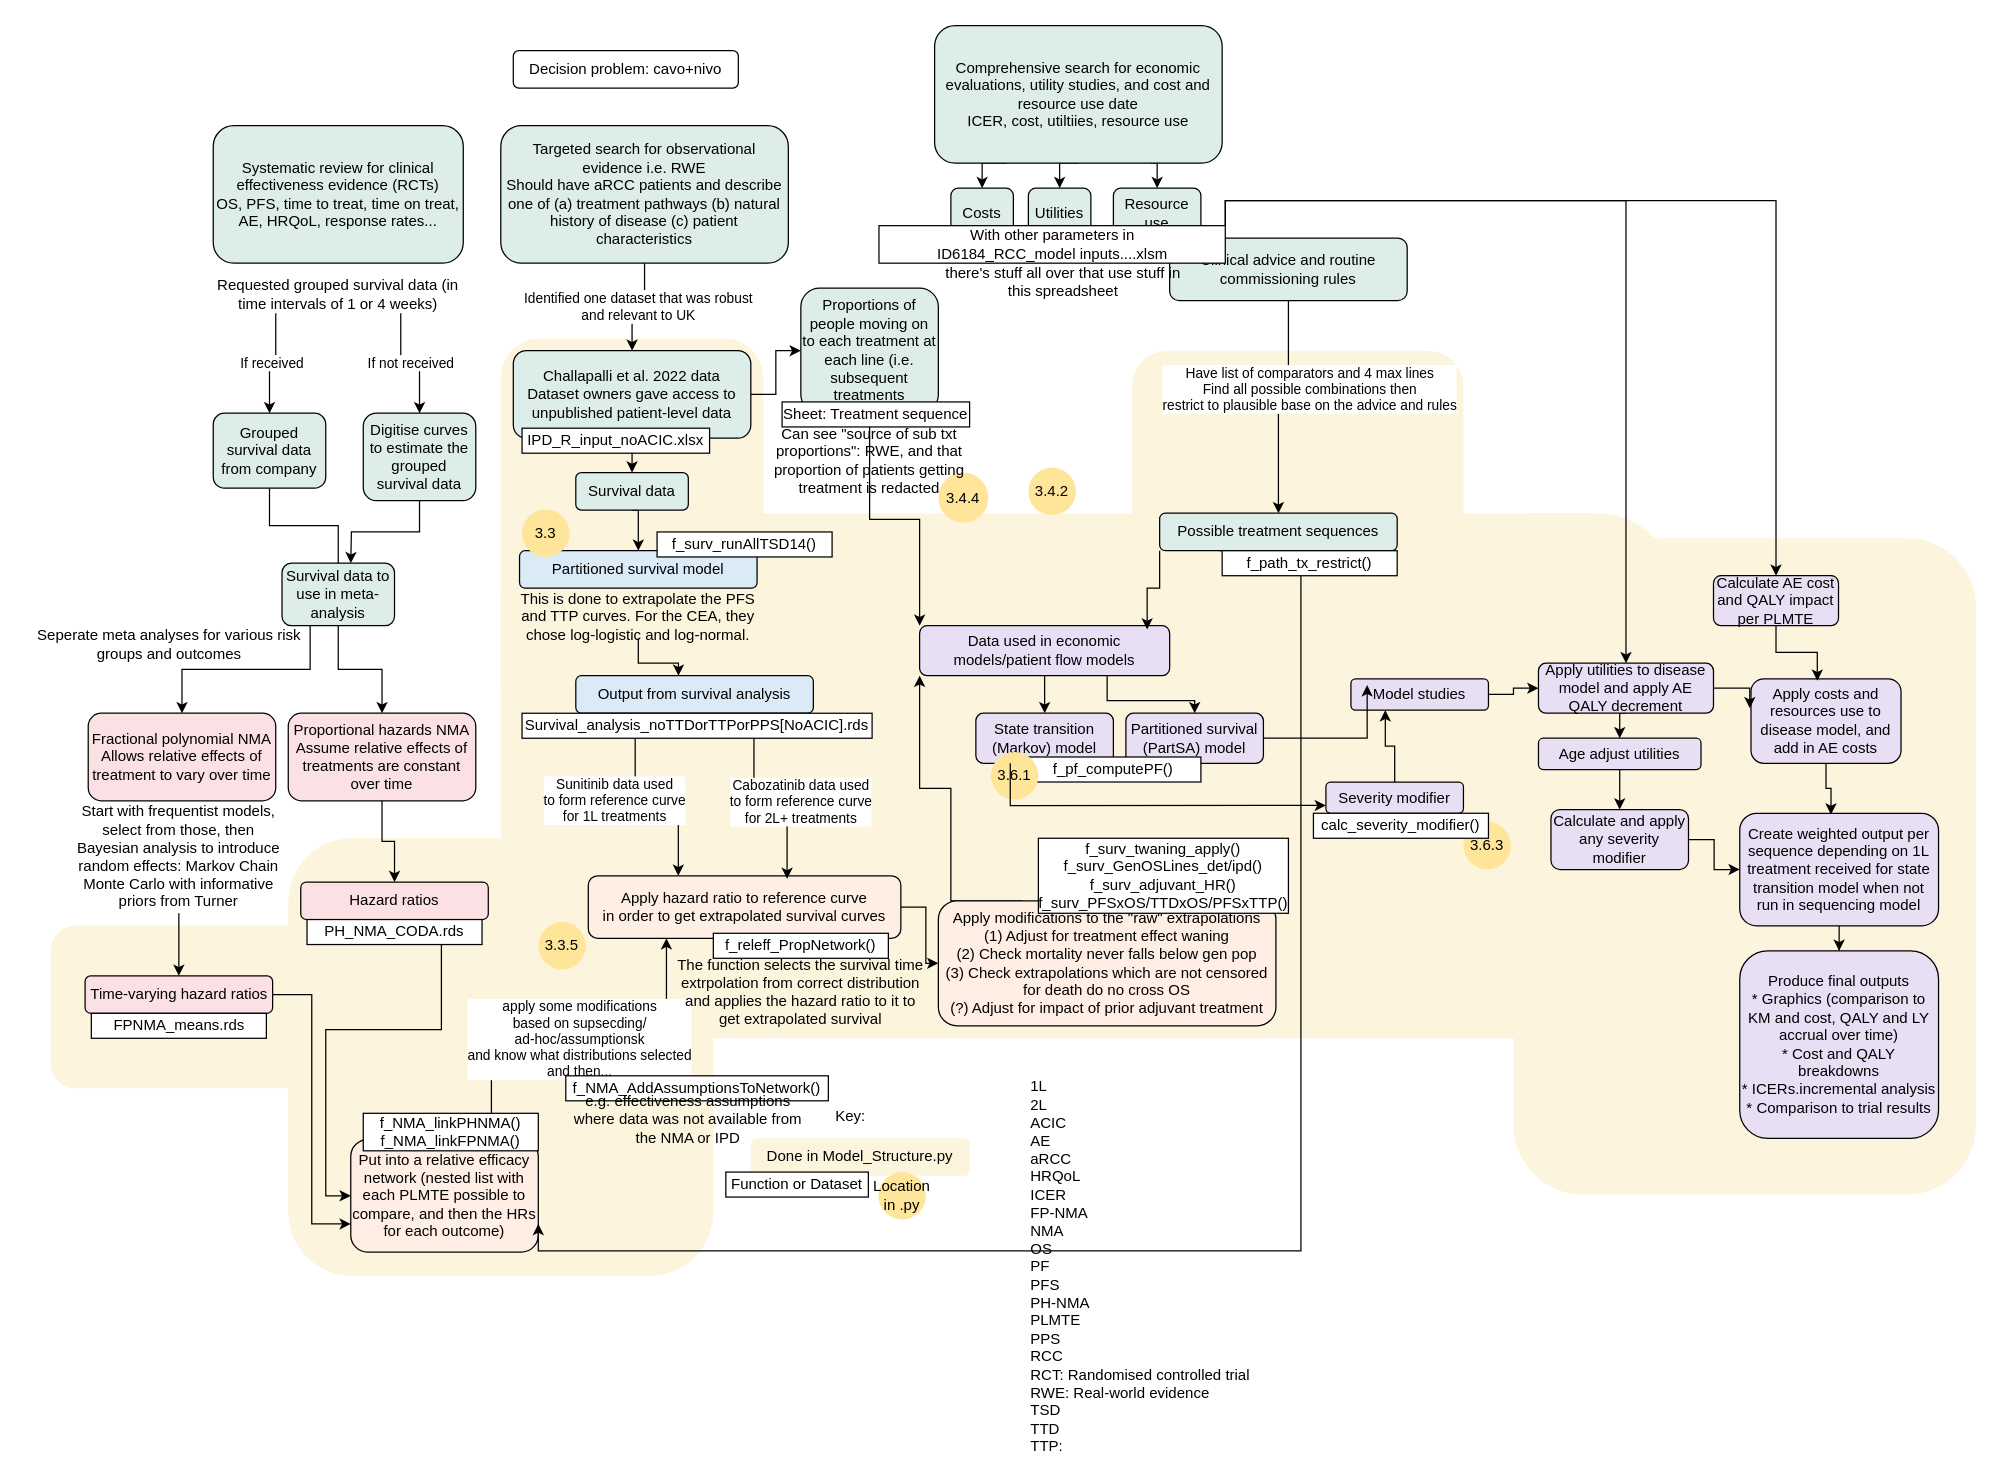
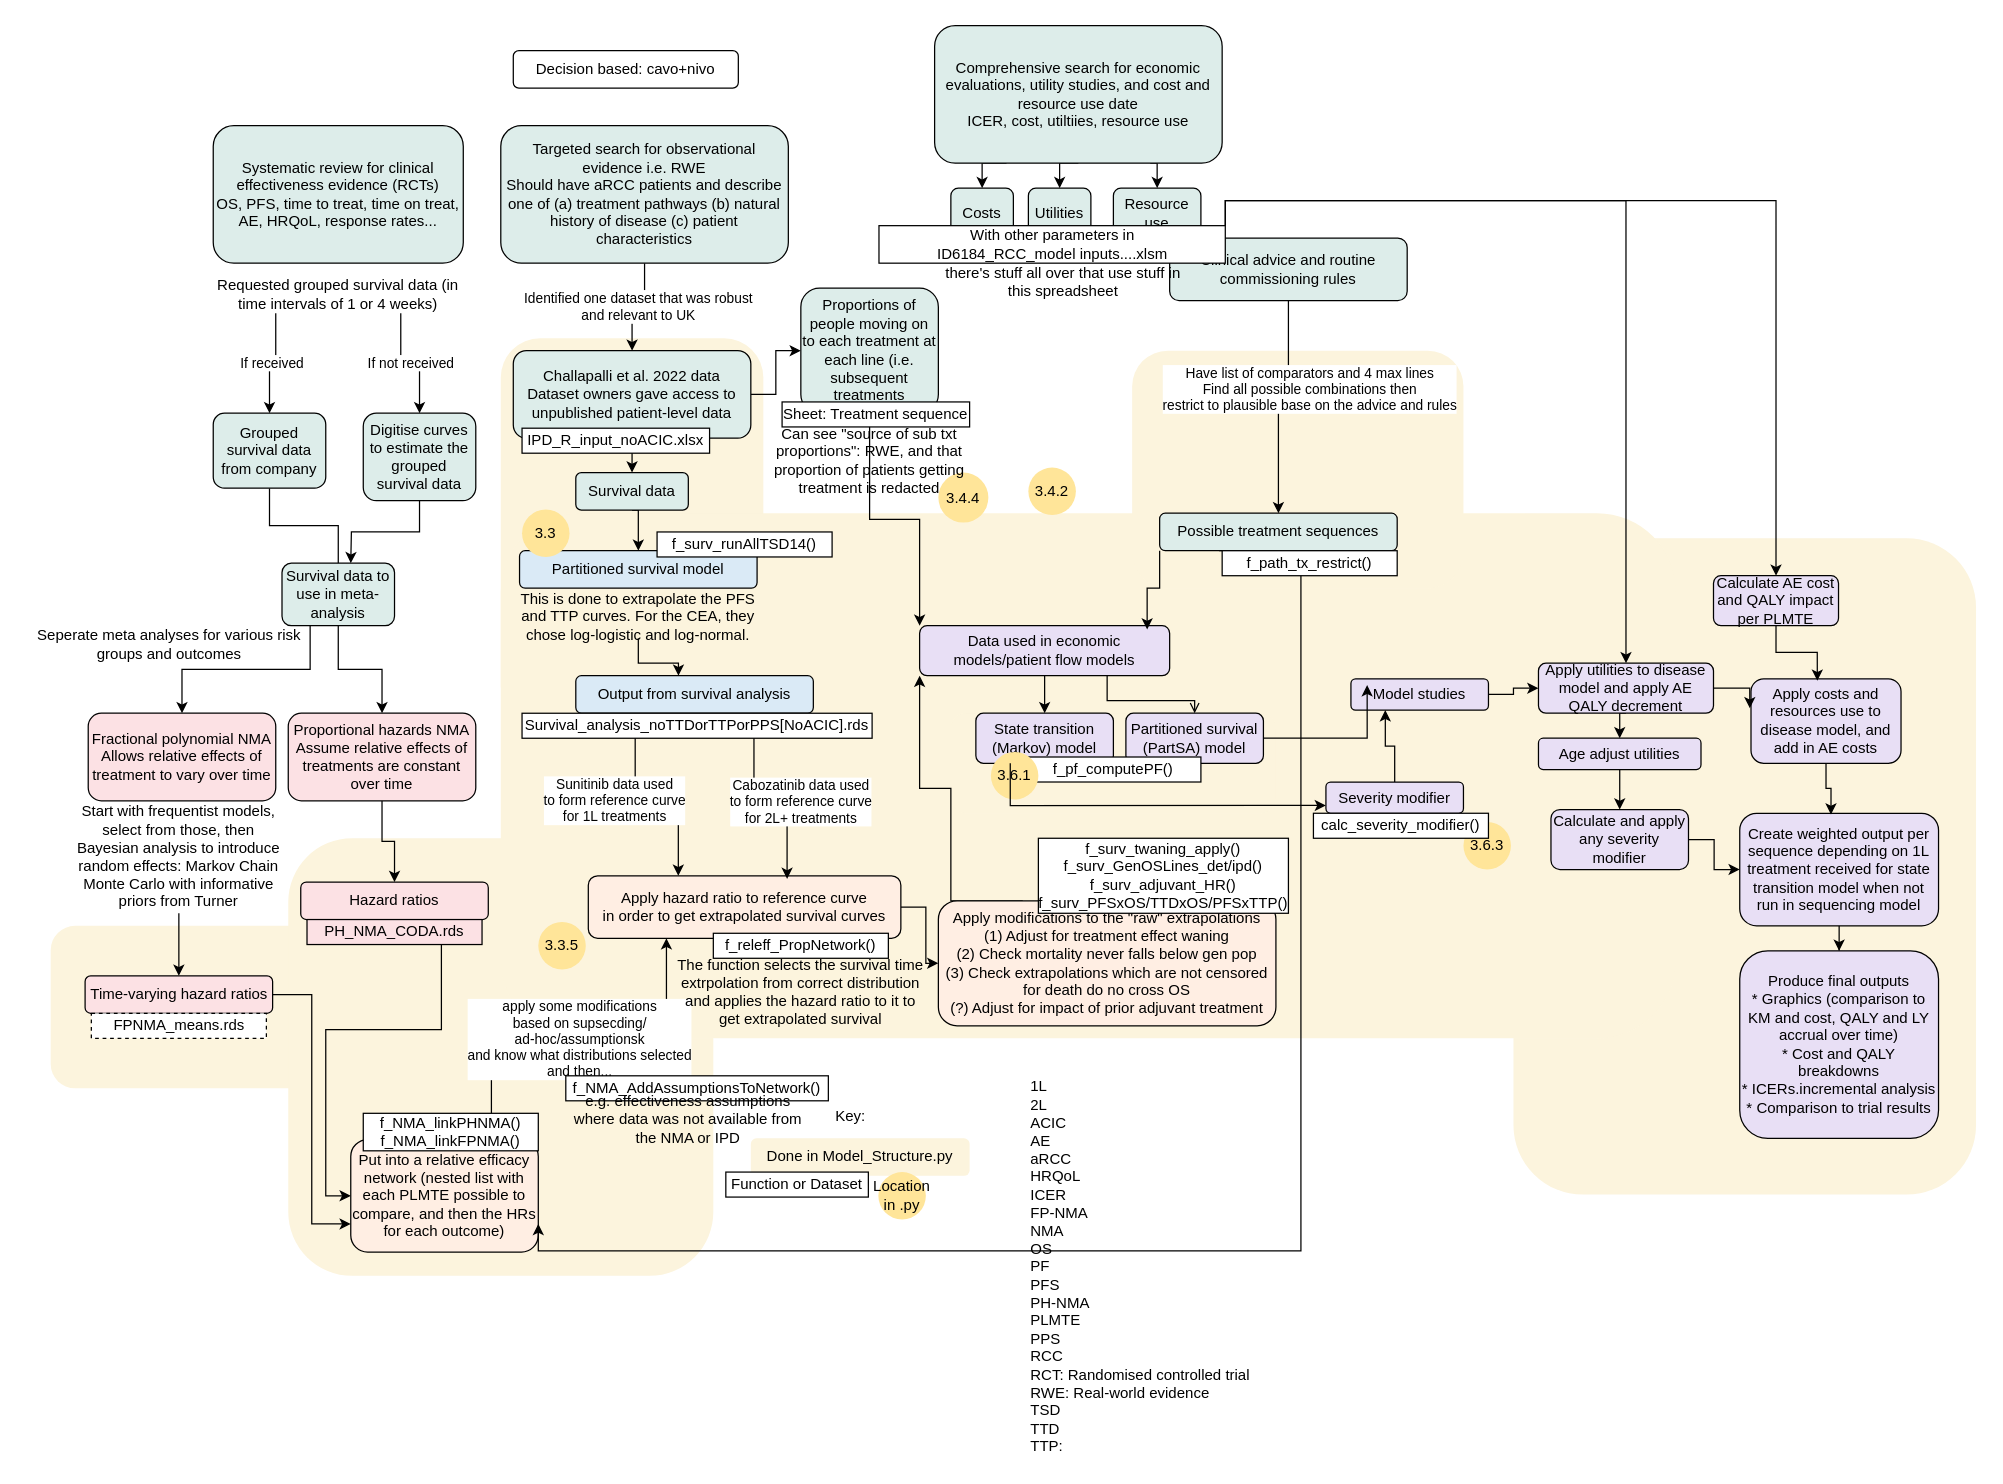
(626, 69) -> (626, 69)
(1192, 701) -> (1193, 701)
(394, 932) -> (394, 932)
(179, 1026) -> (179, 1026)
